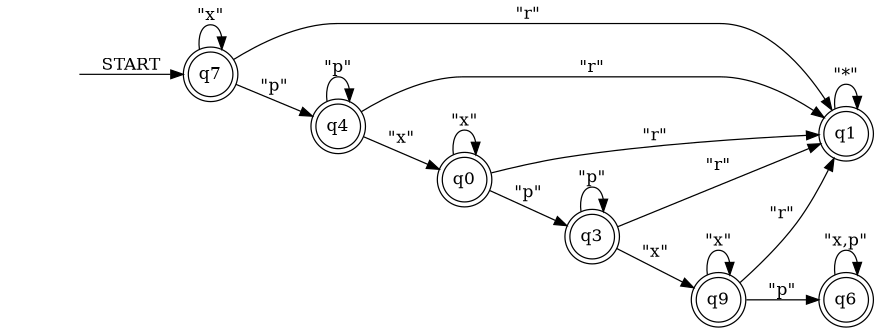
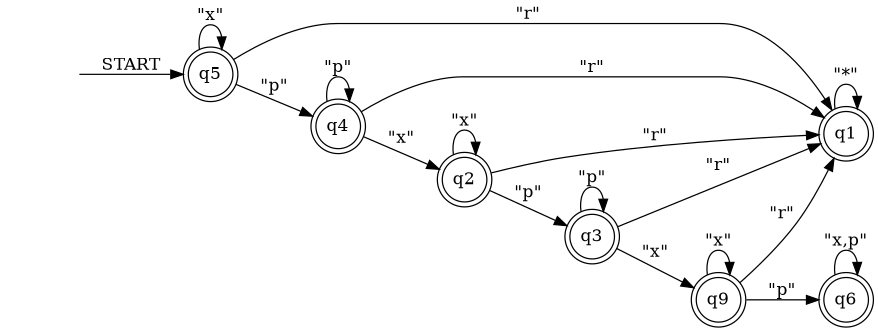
(211, 74) -> (211, 74)
(465, 180) -> (465, 180)
